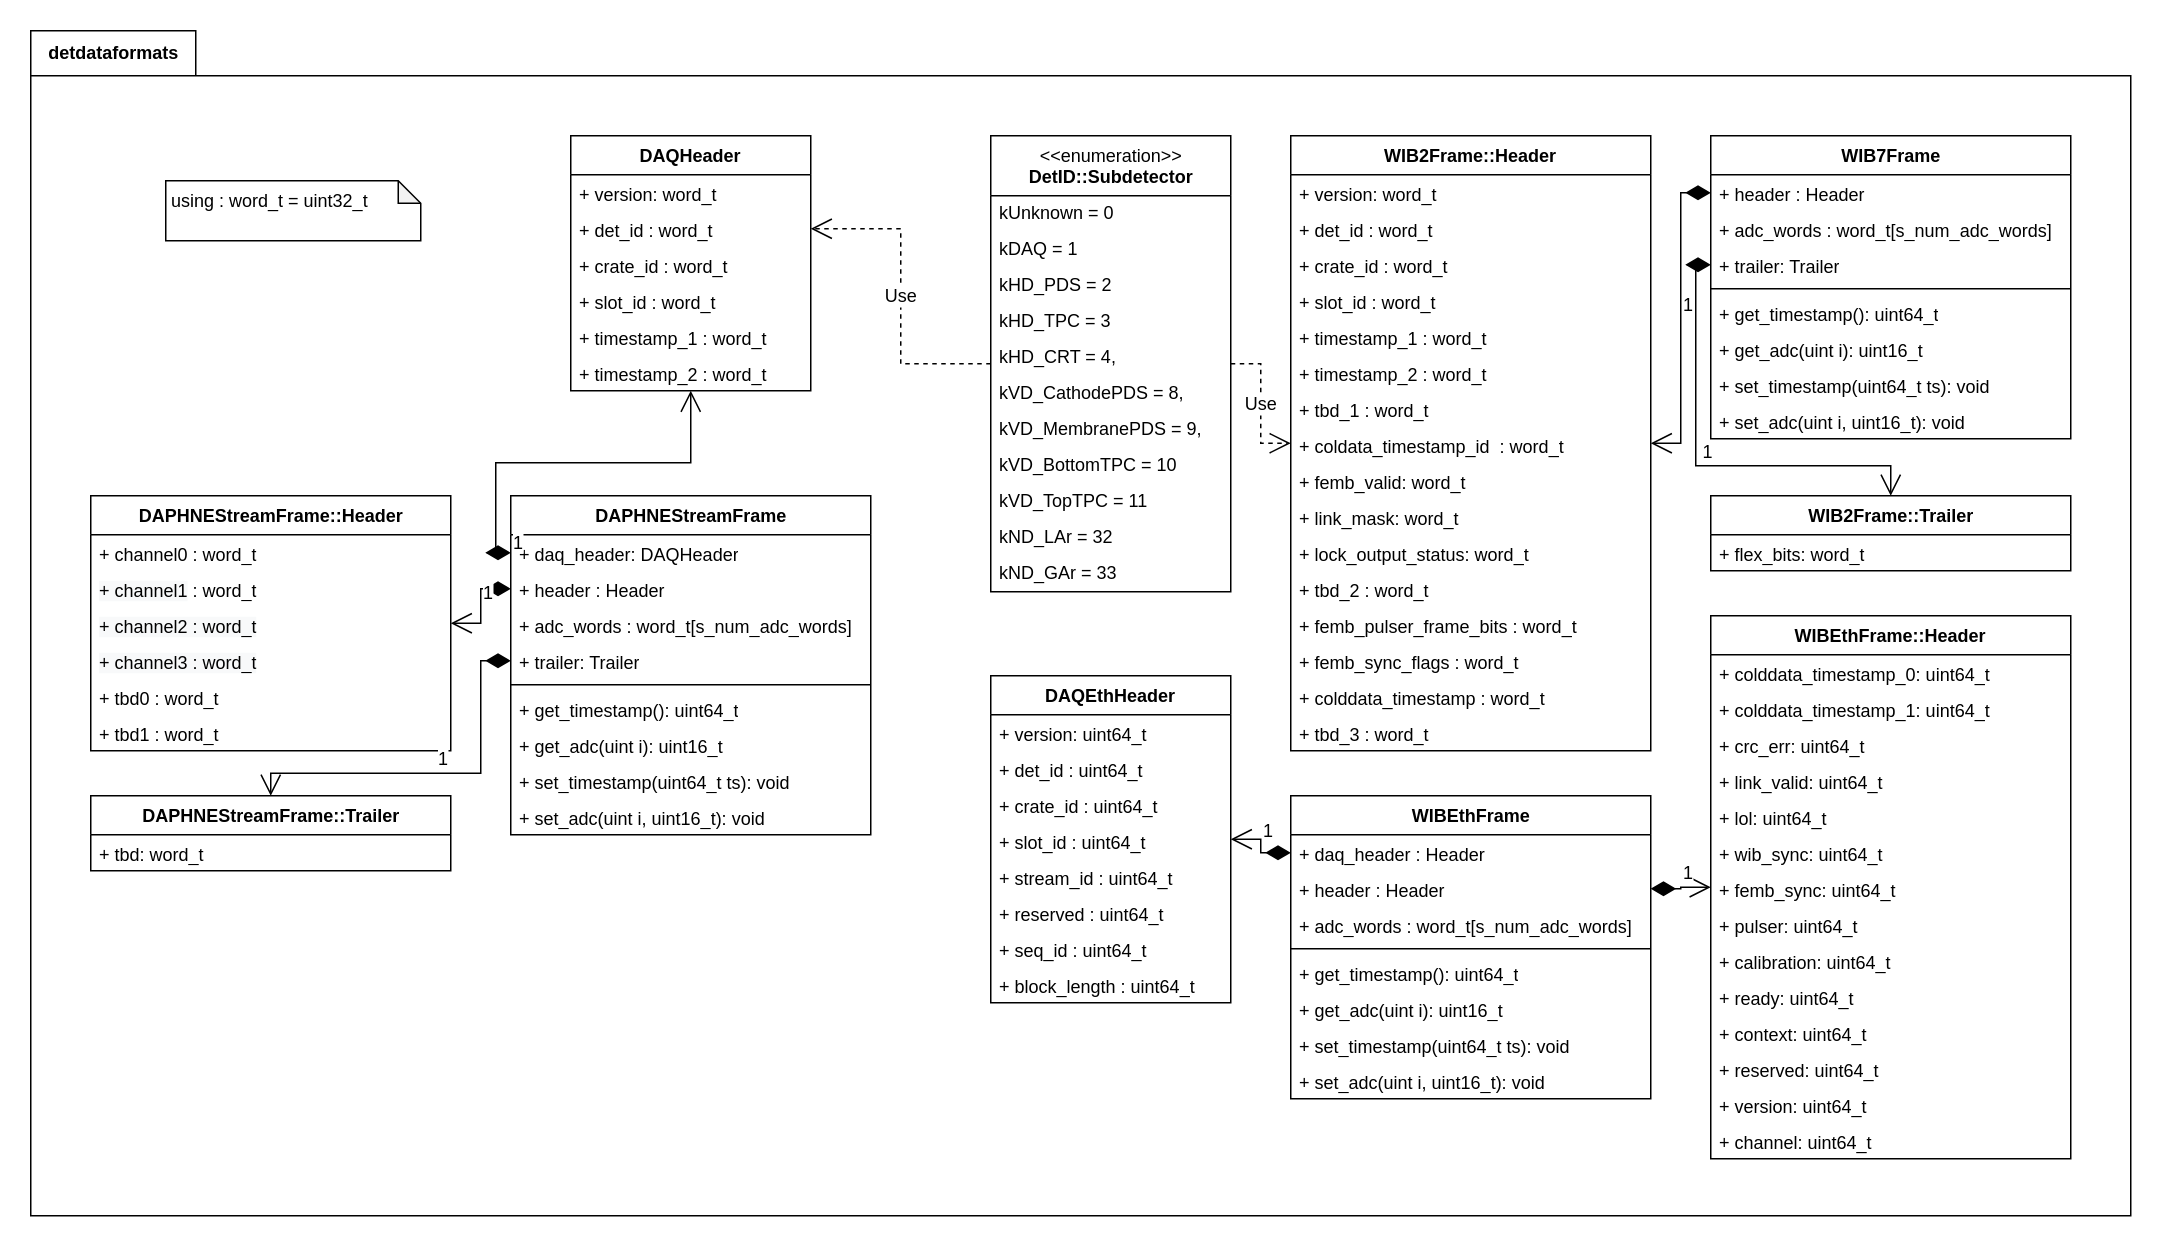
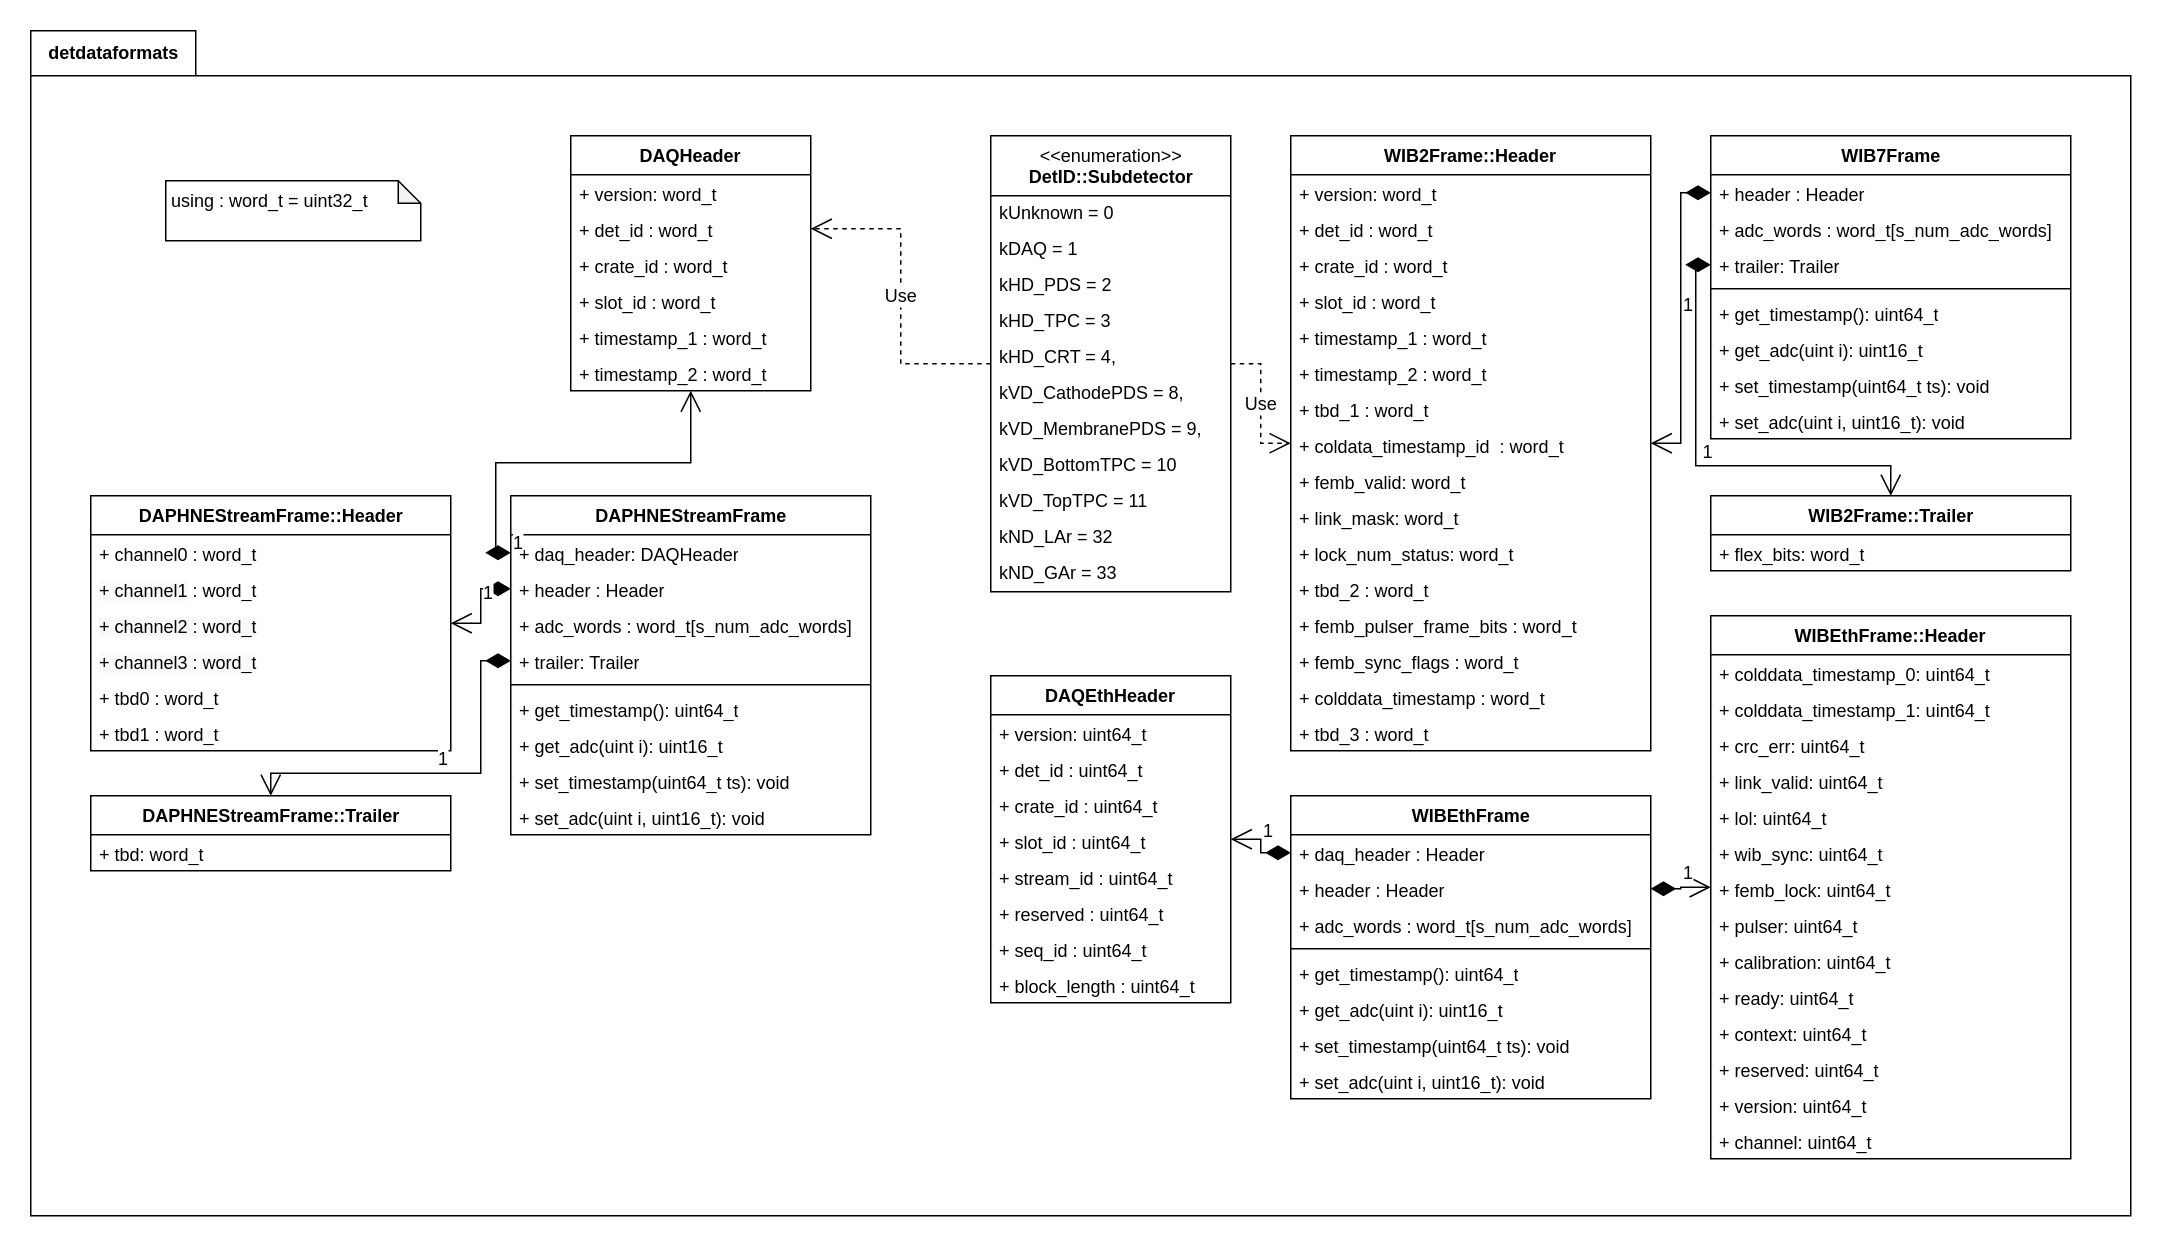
(1431, 555) -> (1416, 555)
(1818, 891) -> (1815, 891)
